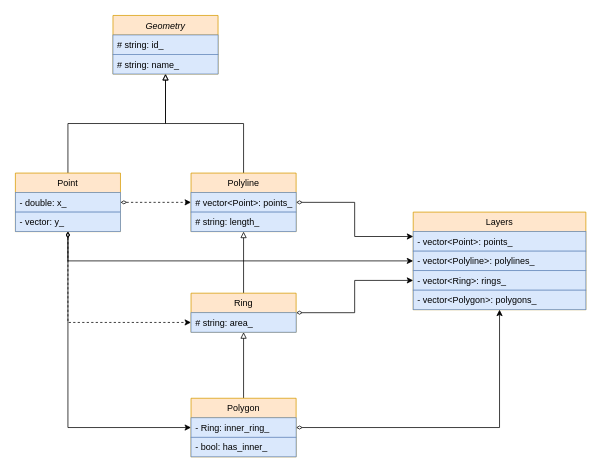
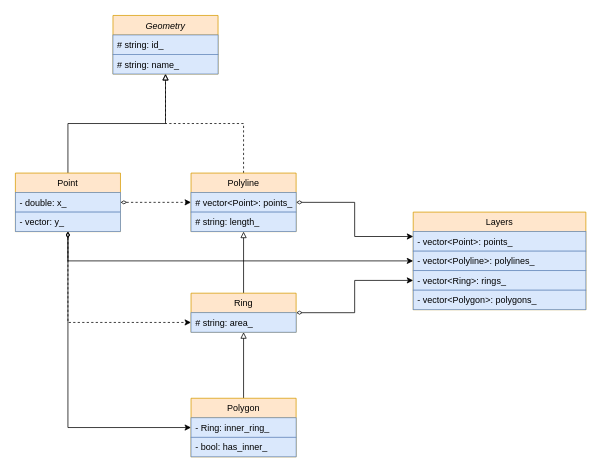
(229, 123) -> (229, 123)
(456, 427) -> none
